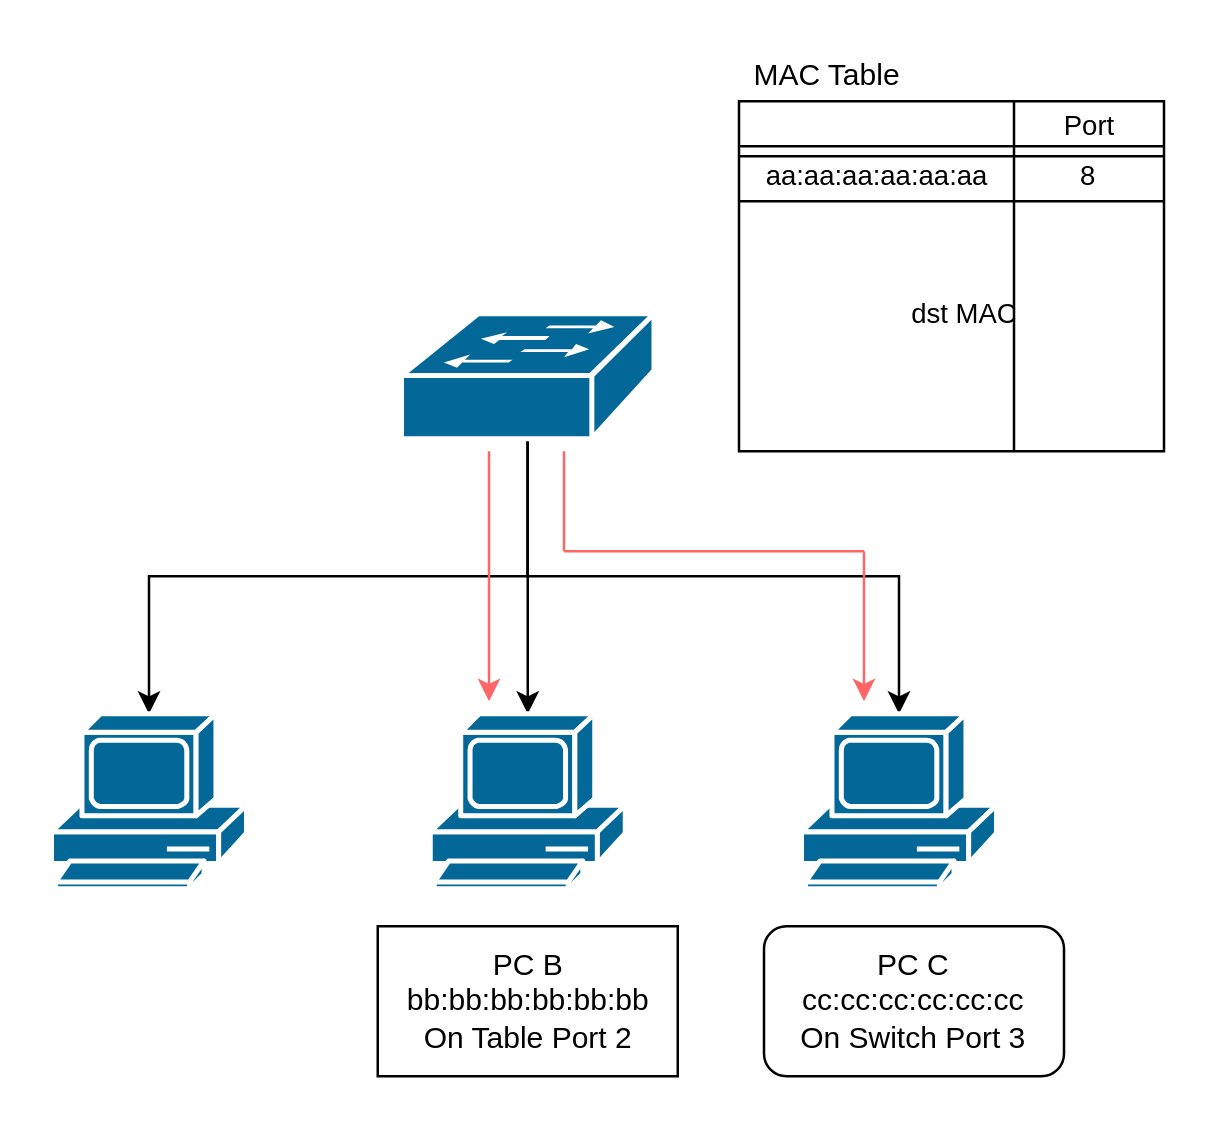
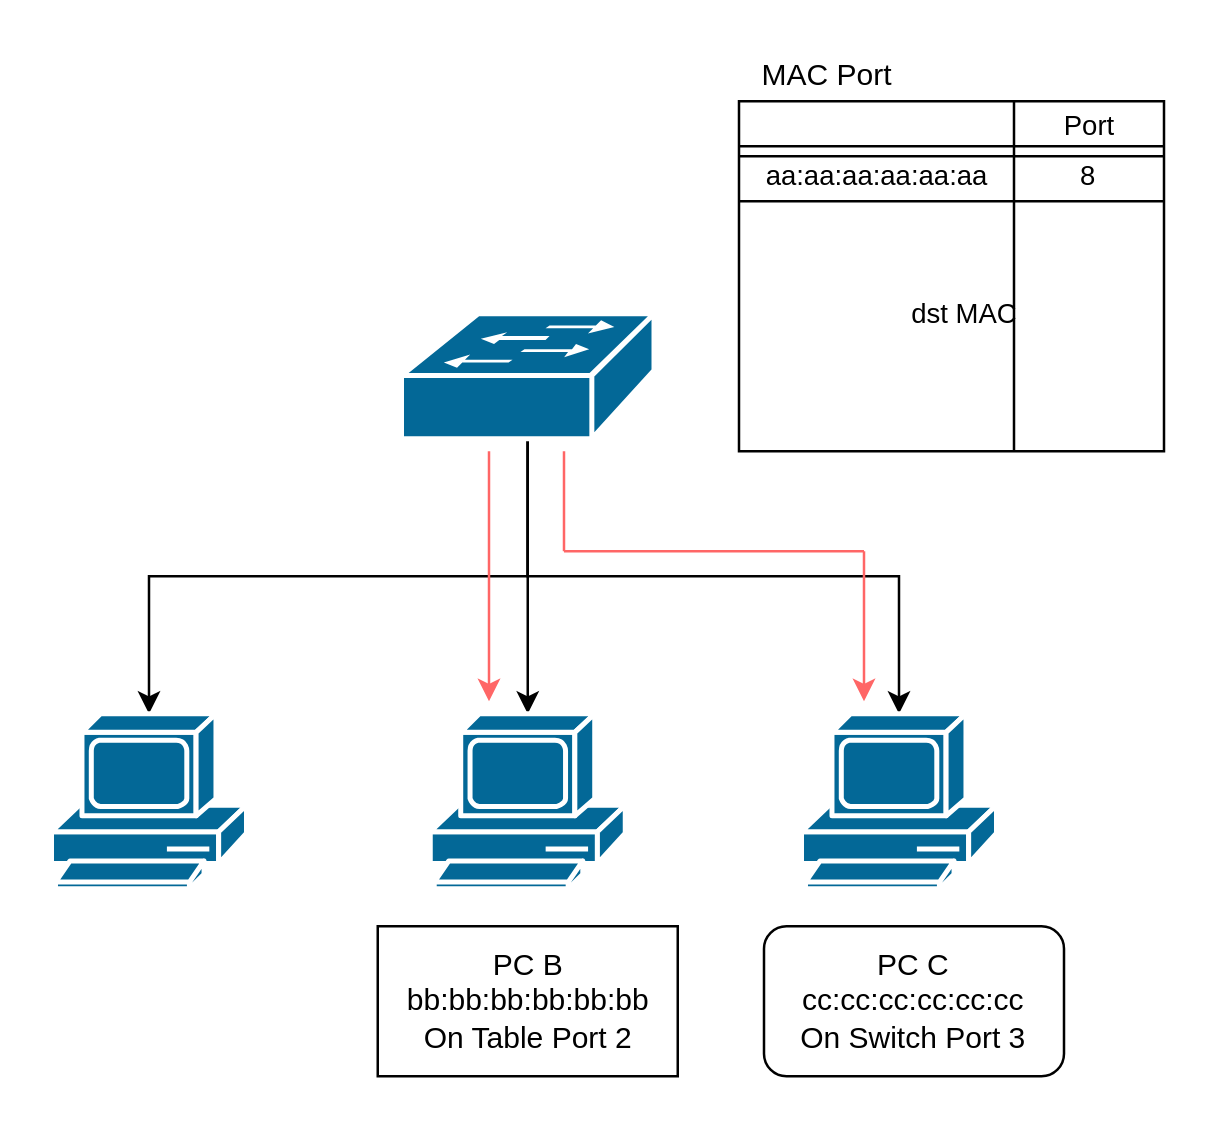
(828, 76) -> (828, 76)
